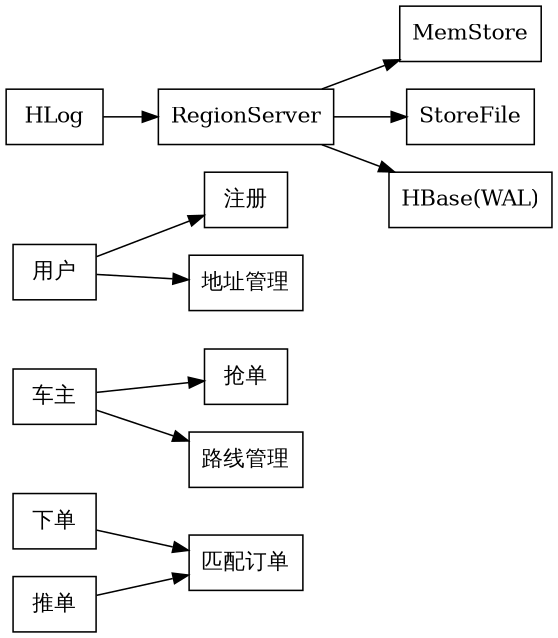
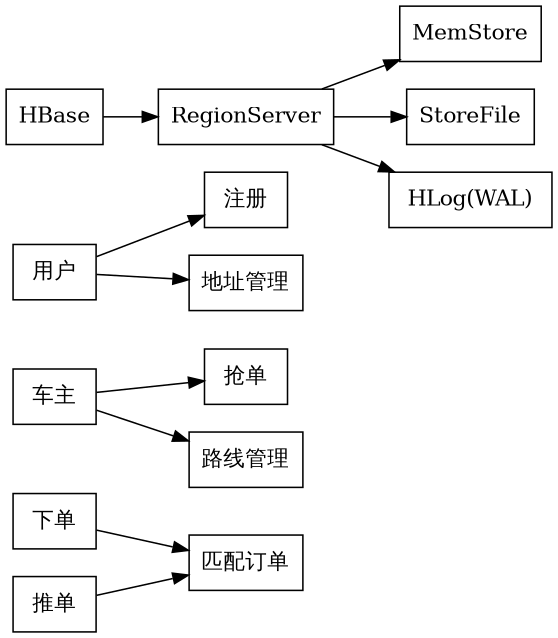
(55, 117) -> (55, 117)
(470, 200) -> (470, 200)
